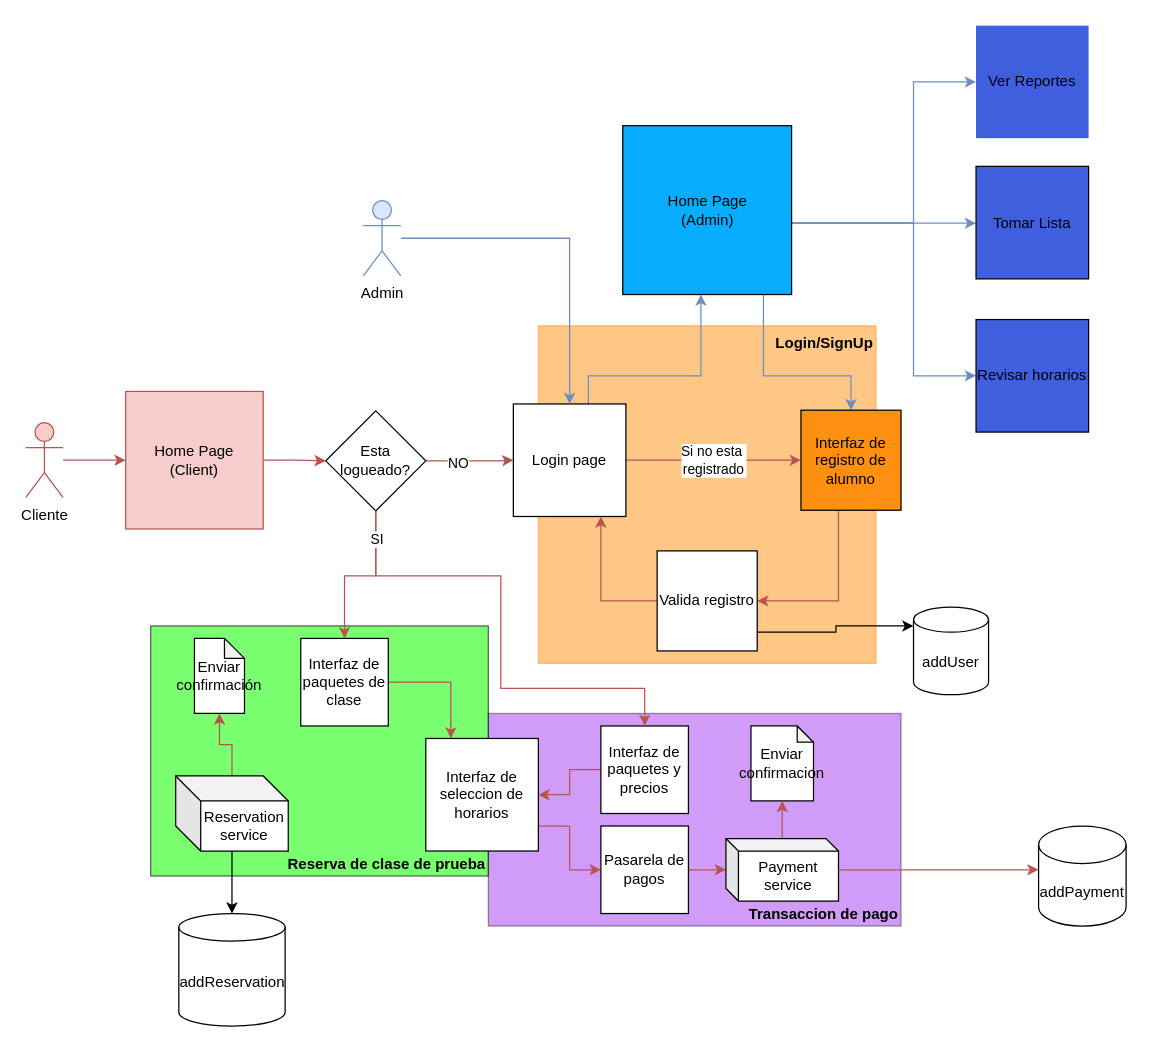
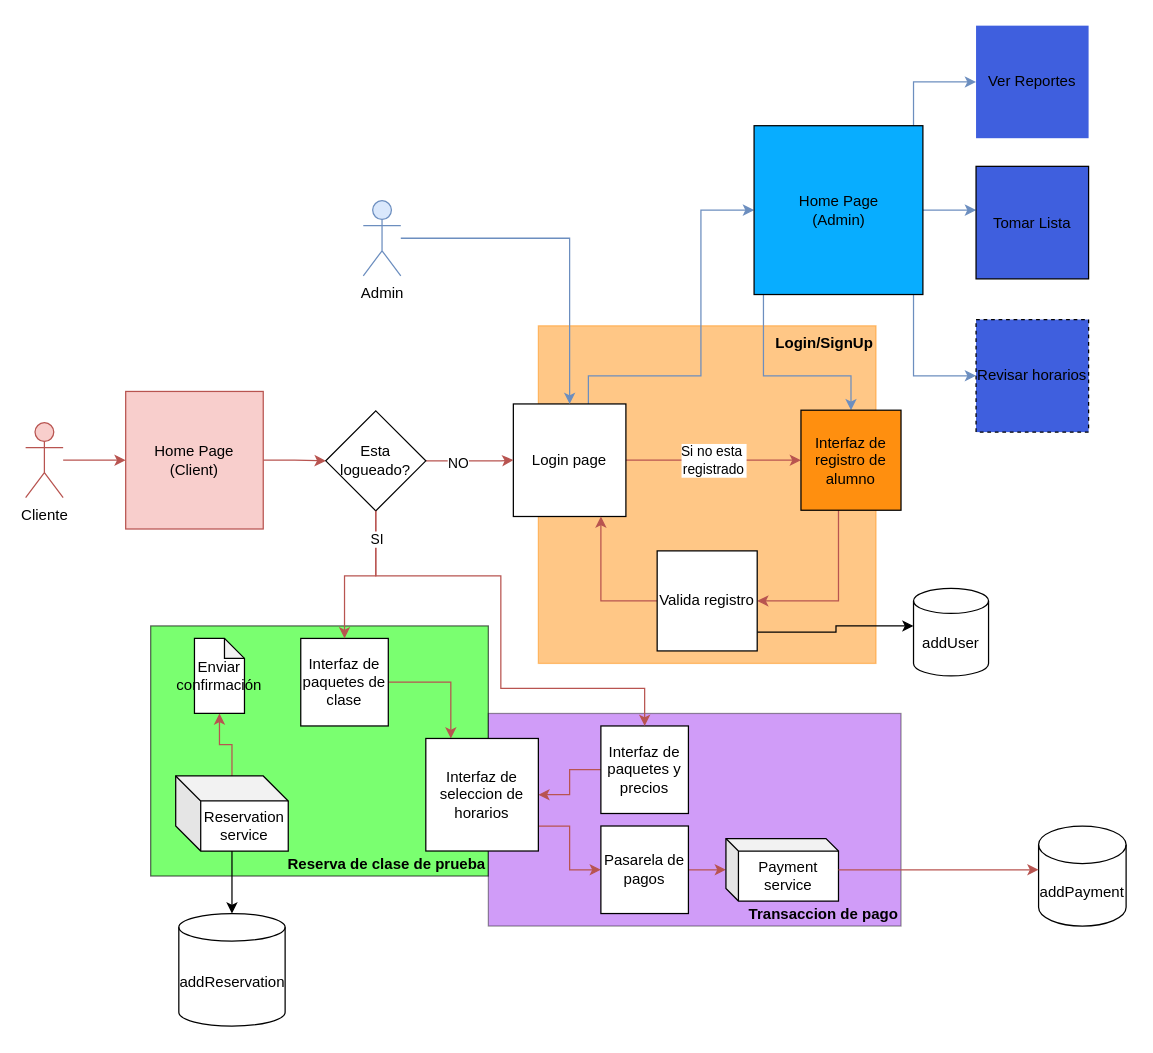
(707, 210) -> (838, 210)
(1032, 376) -> (1032, 376)
(951, 651) -> (951, 632)
(782, 763) -> none
(782, 815) -> none
